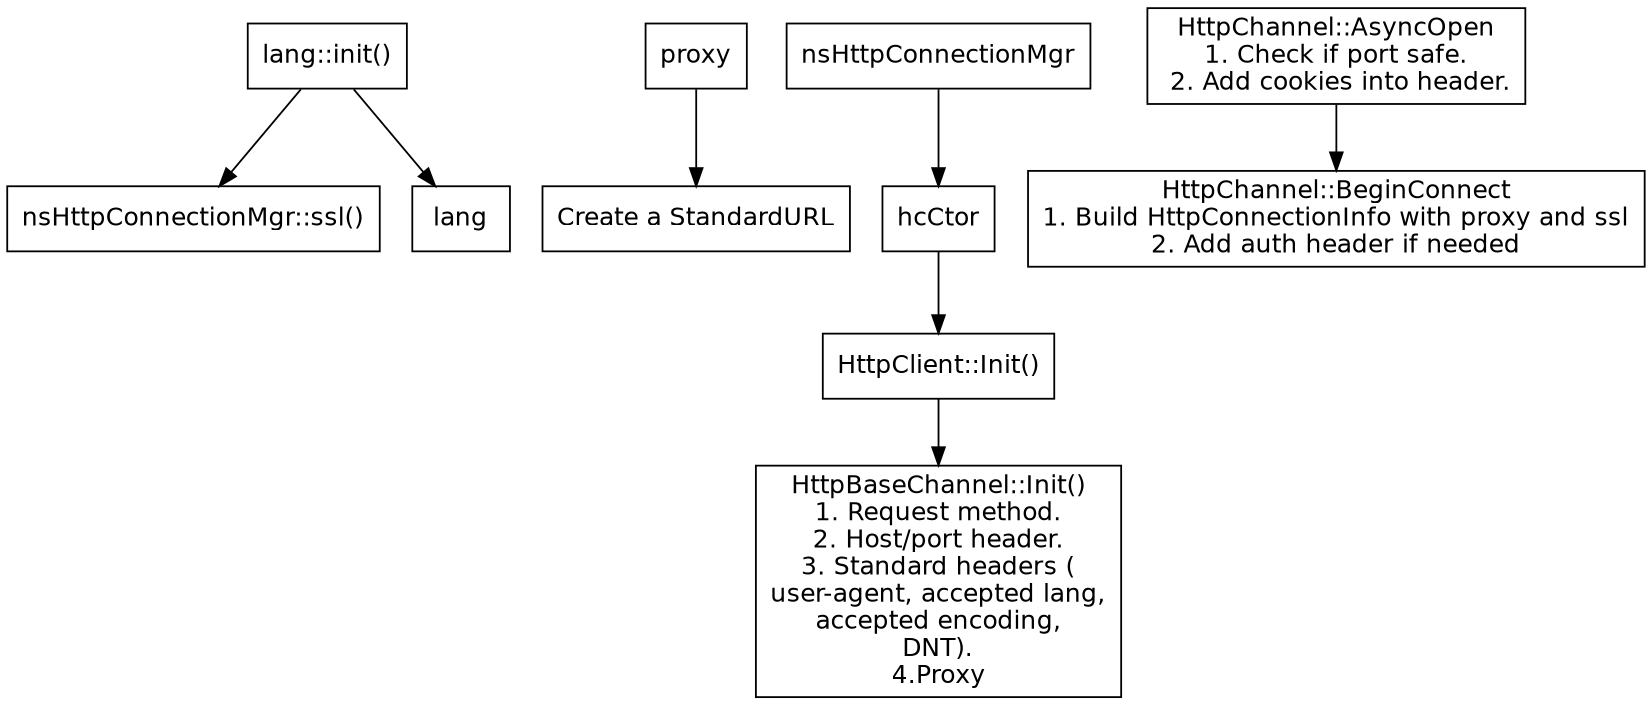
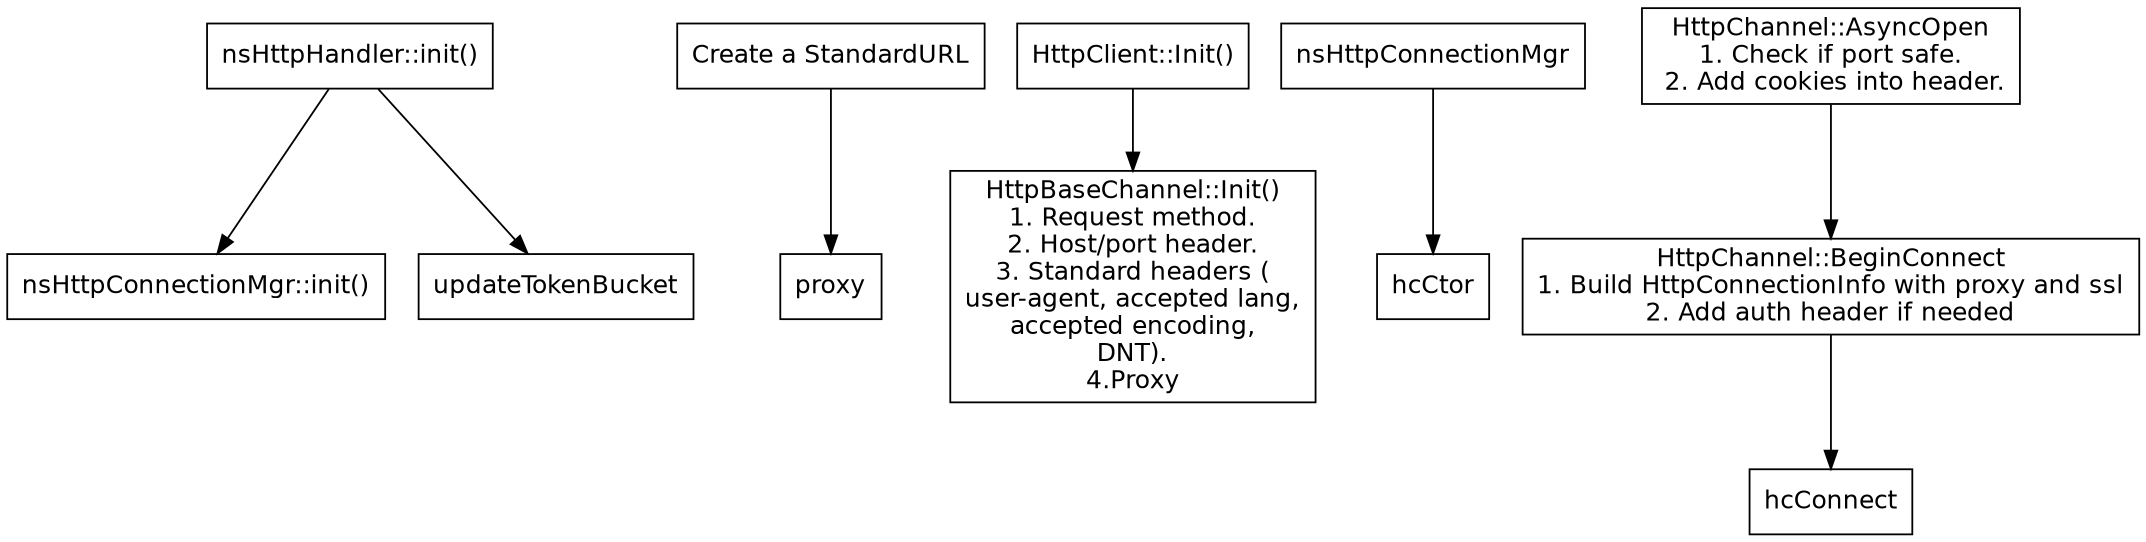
(327, 56) -> (350, 56)
(696, 129) -> (831, 162)
(193, 219) -> (196, 287)
(461, 219) -> (556, 287)
(939, 283) -> none
none -> (1831, 502)
